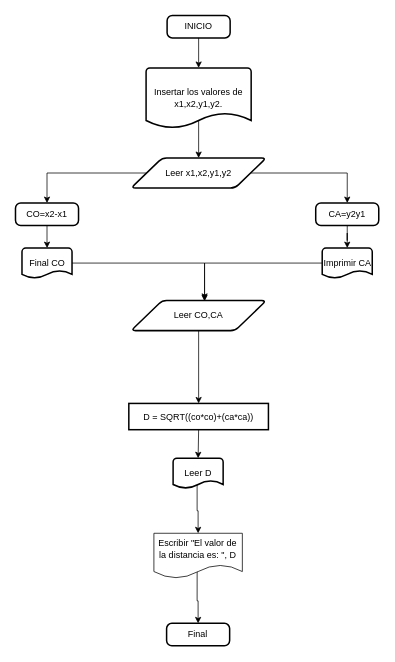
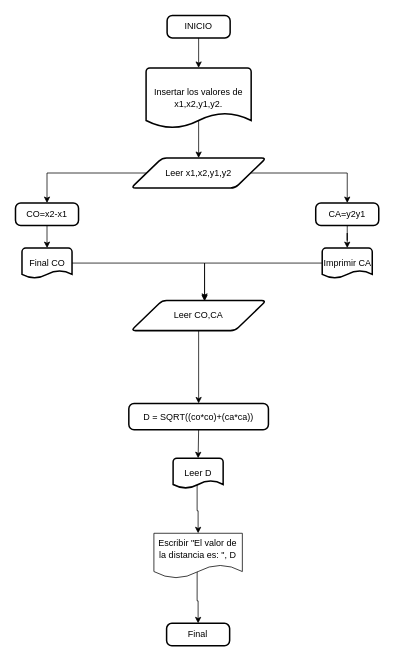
(198, 416) -> (198, 416)
